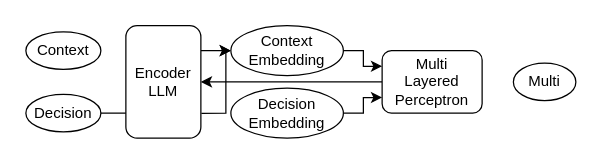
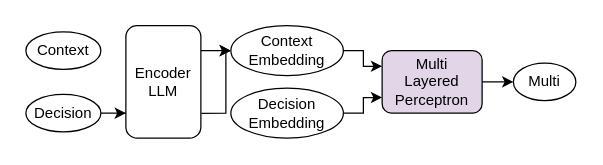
(296, 82) -> (502, 82)
(432, 82) -> (432, 82)
(119, 113) -> (116, 113)
